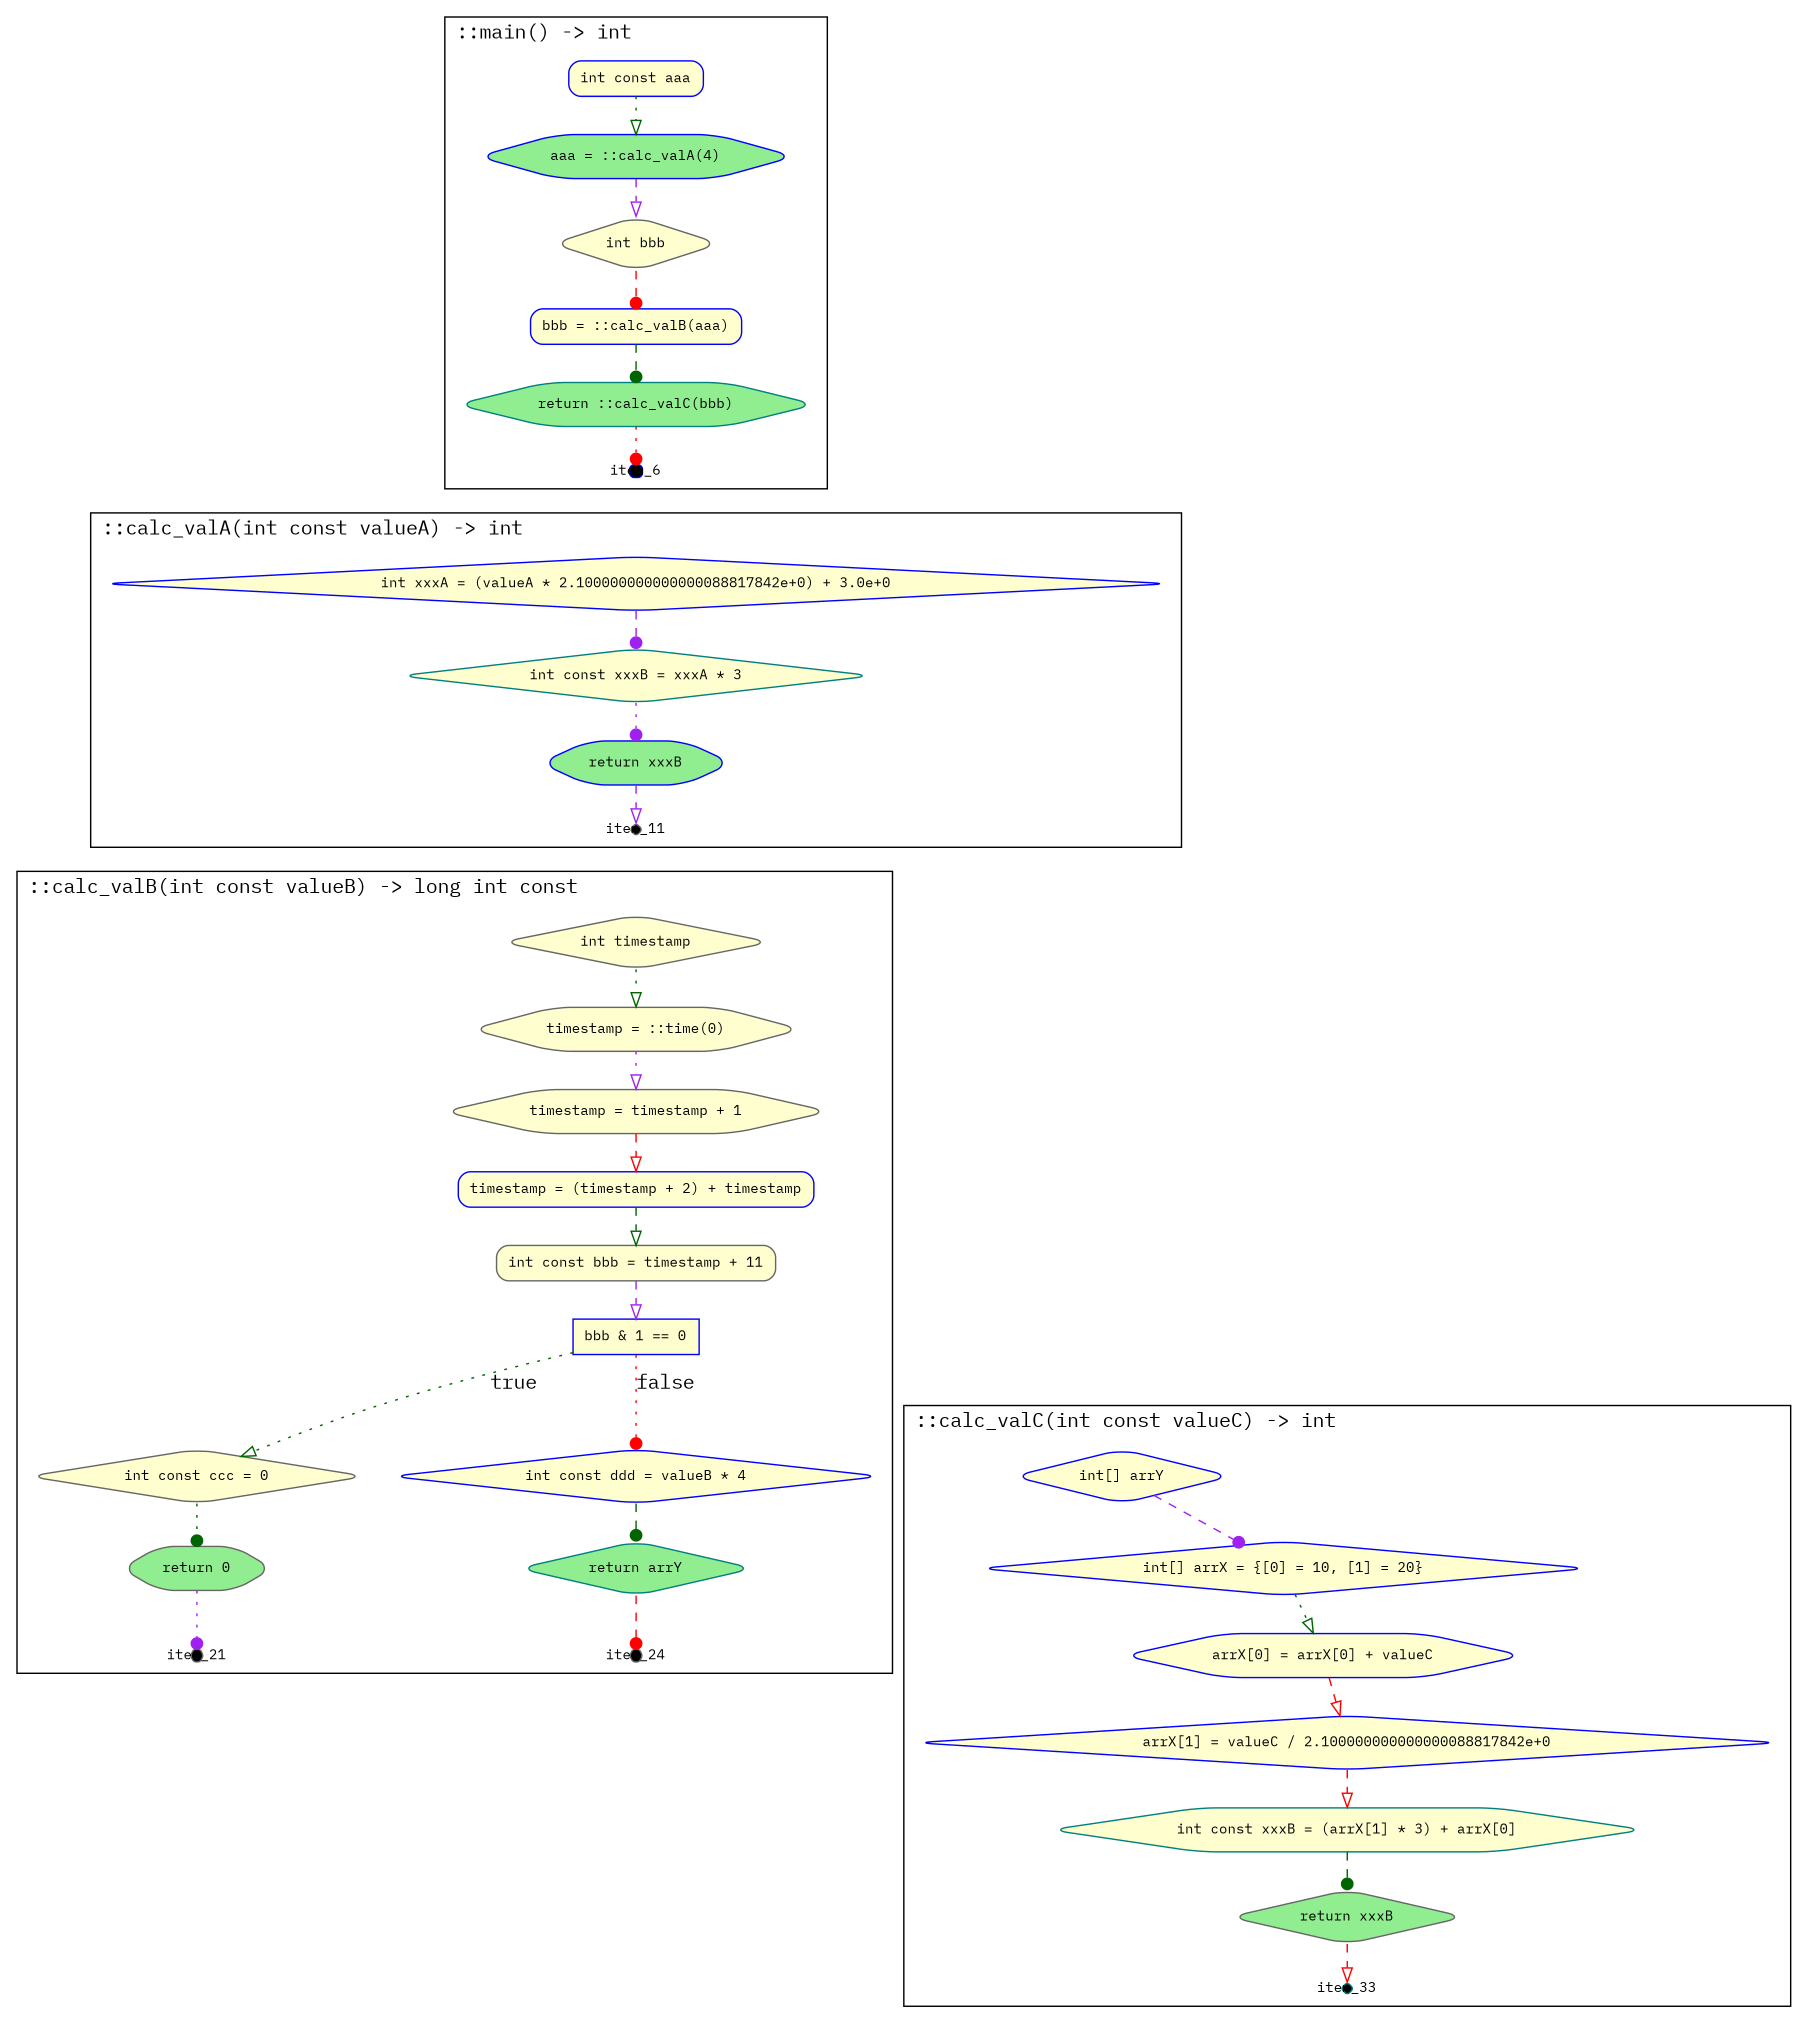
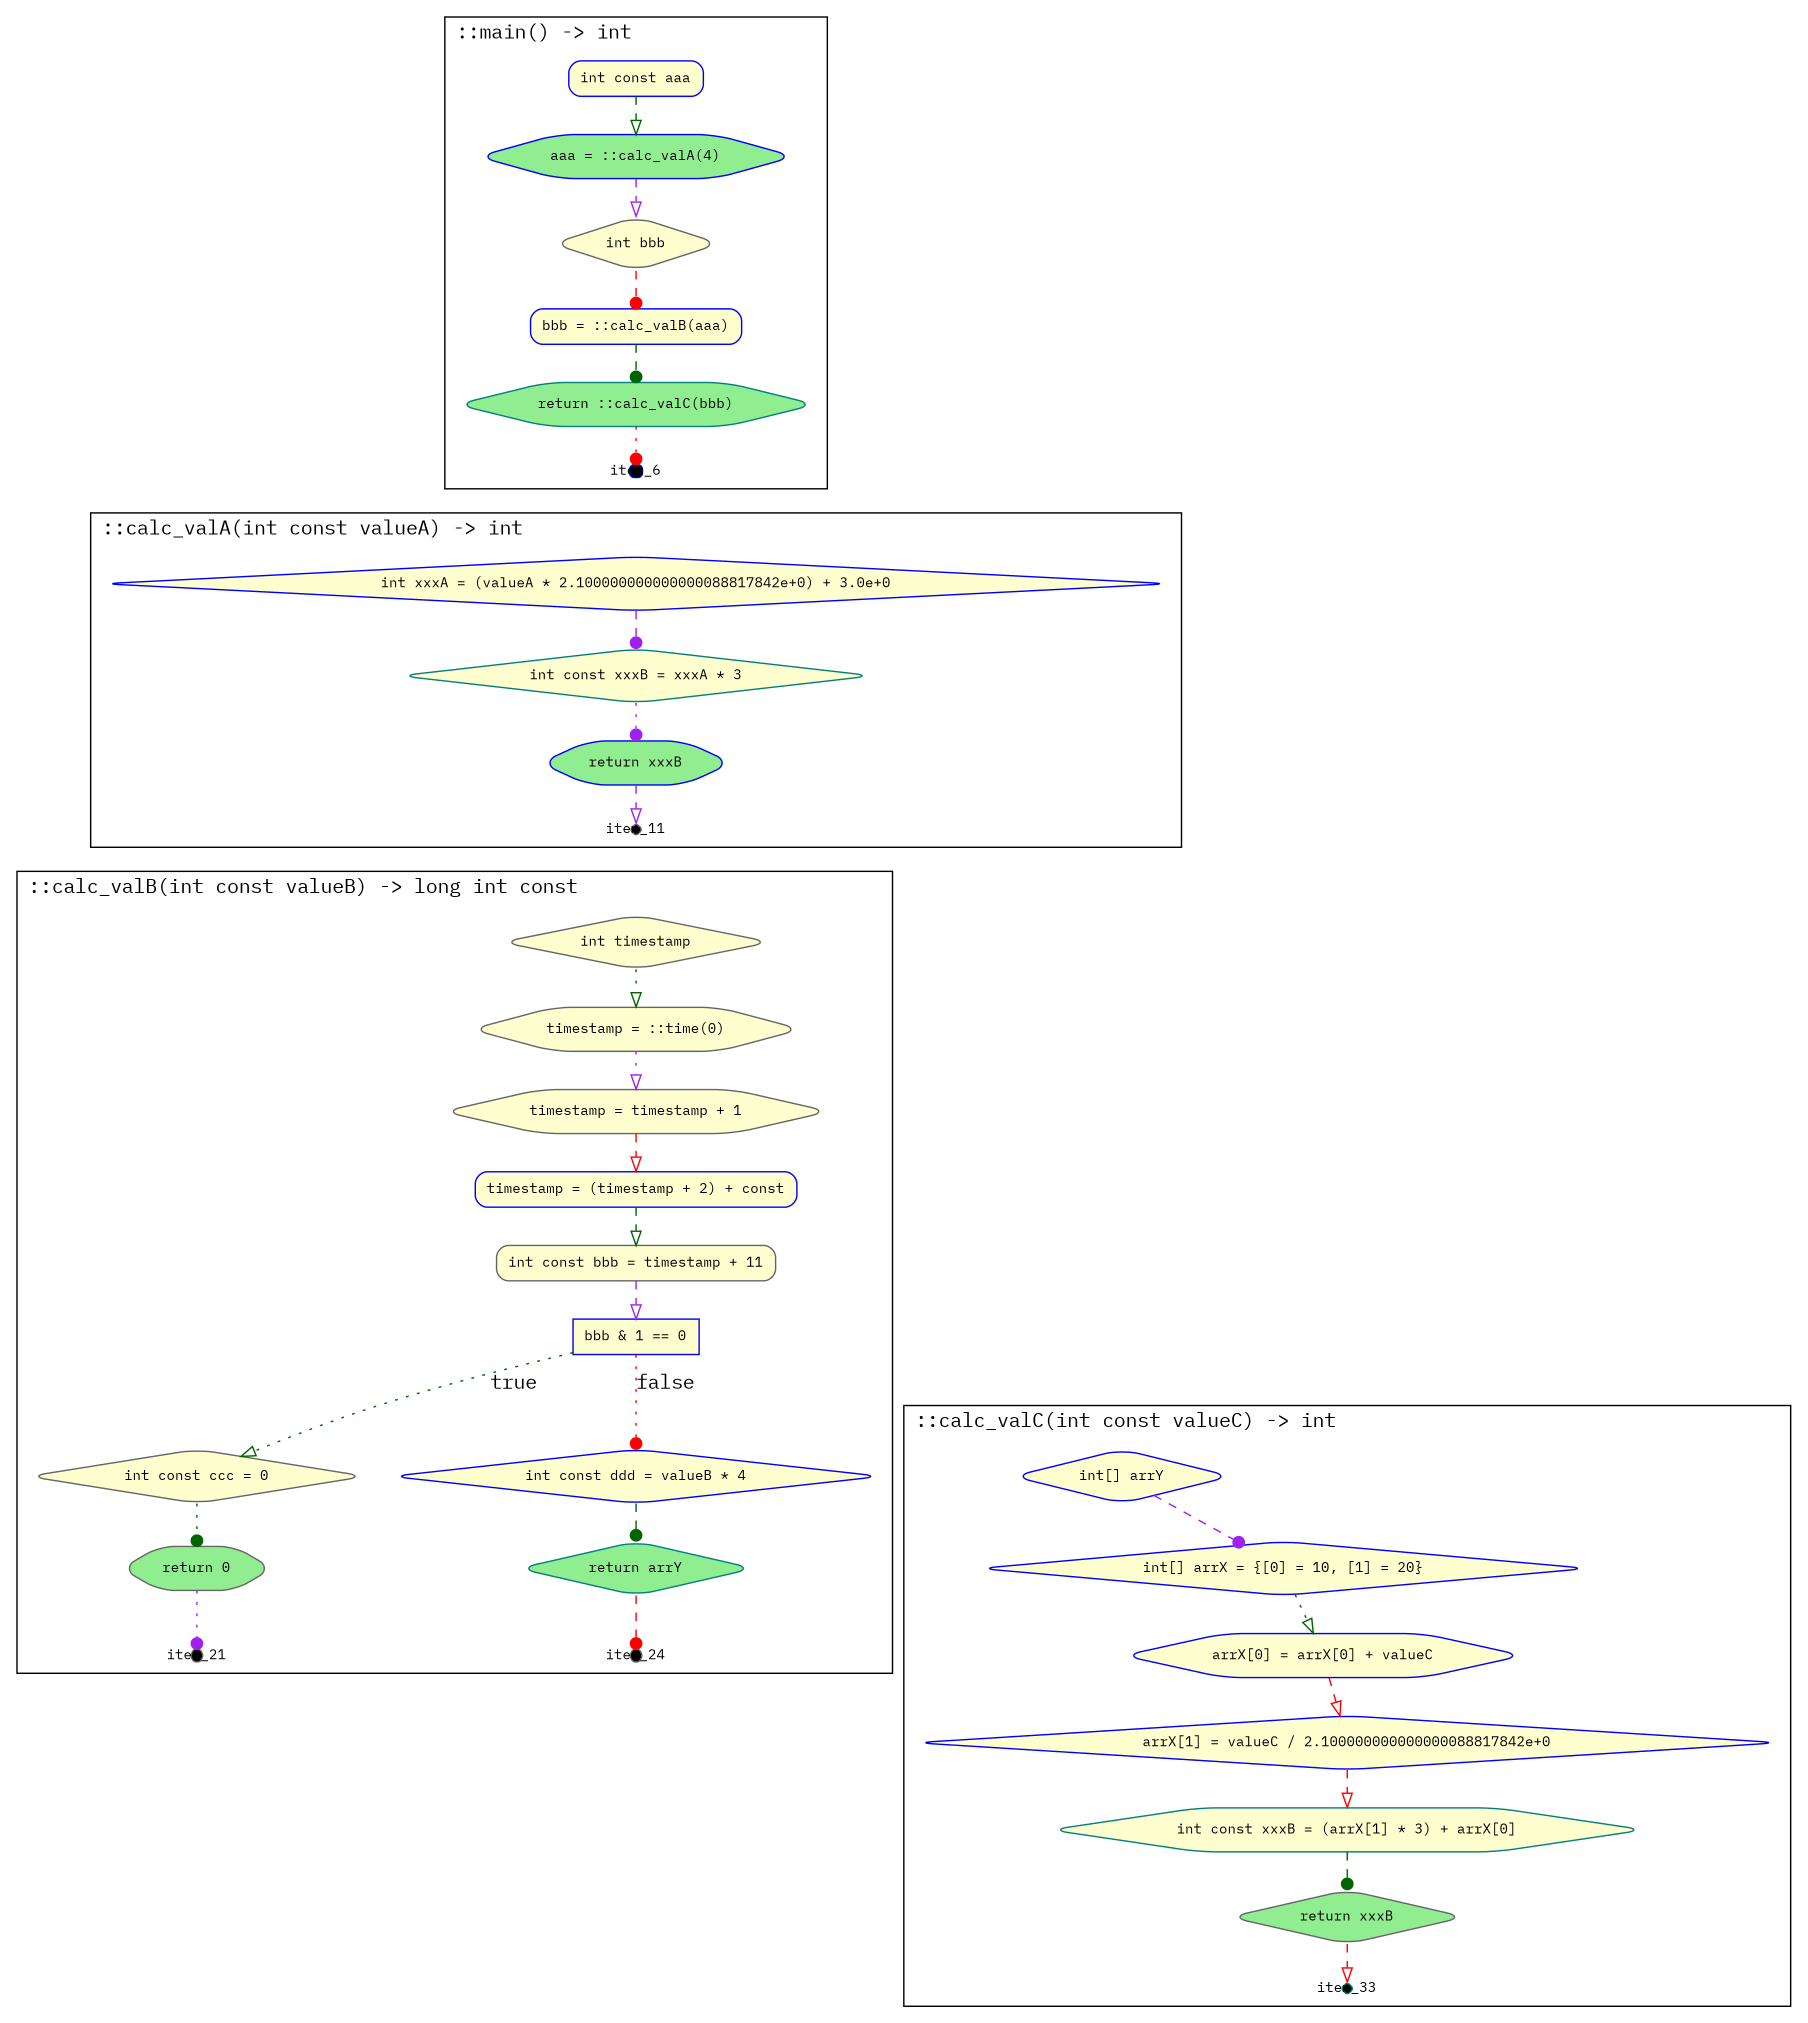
(636, 108) -> (636, 108)
(636, 1190) -> (636, 1190)
